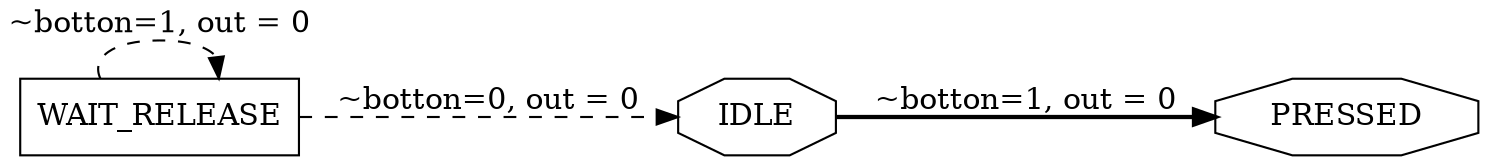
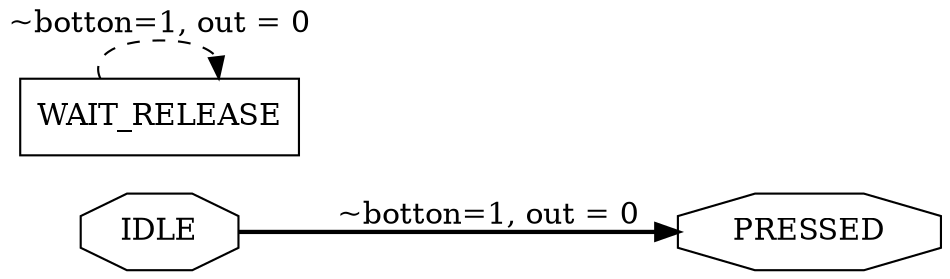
(478, 117) -> none
